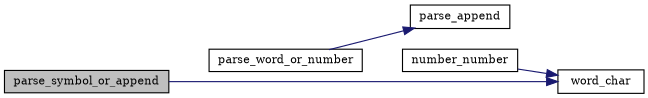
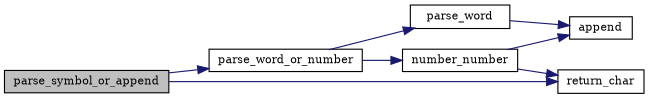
(460, 17) -> (460, 17)
none -> (601, 28)
none -> (377, 60)
none -> (183, 71)
(601, 82) -> (601, 82)
